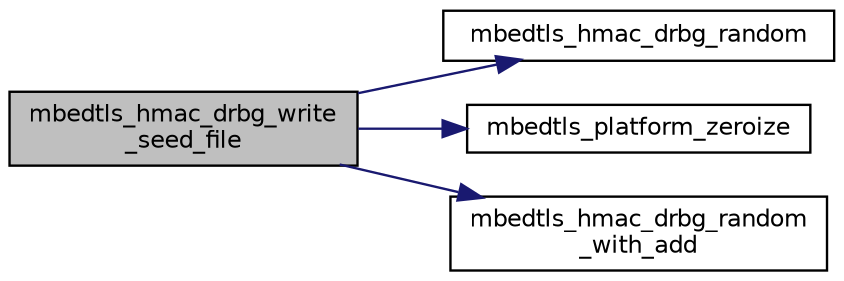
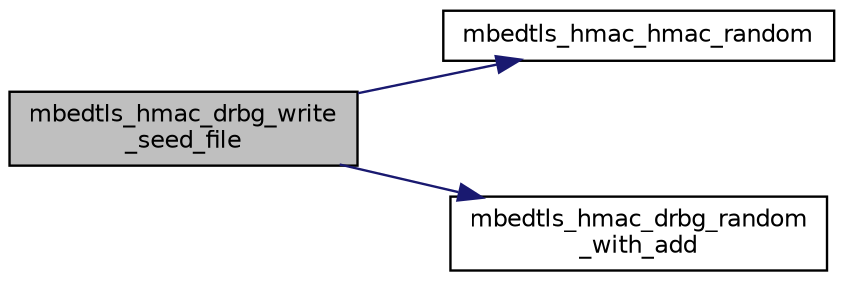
(639, 36) -> (639, 36)
(639, 129) -> none
